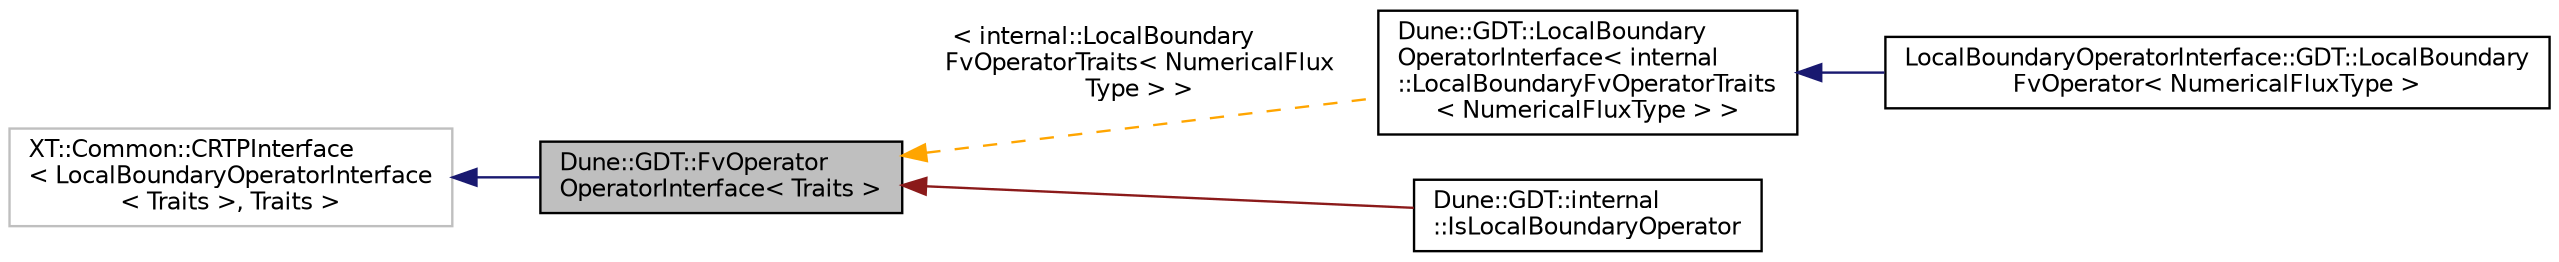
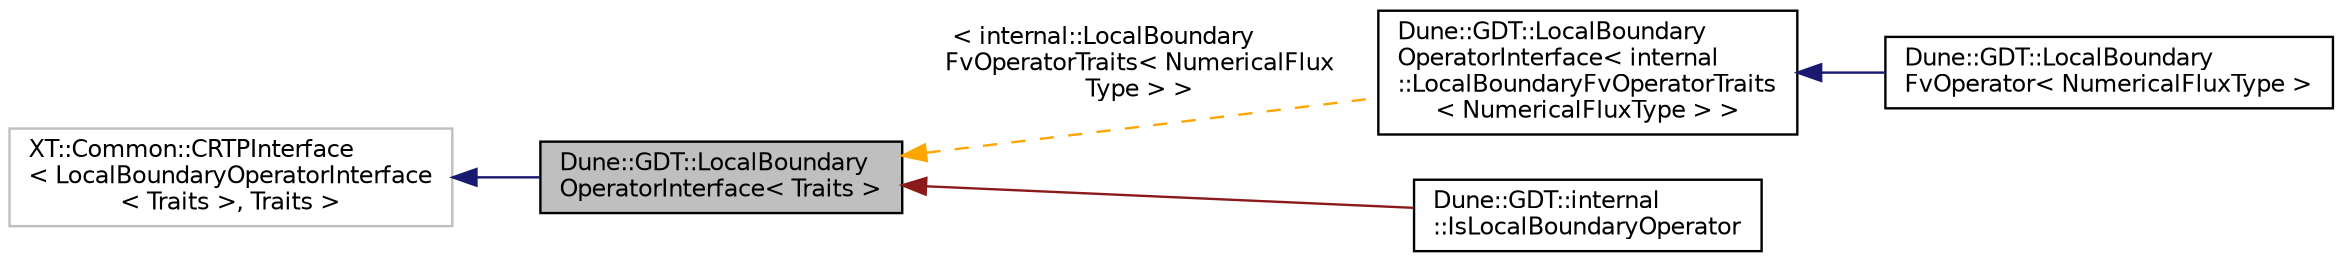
(2217, 73) -> (2109, 73)
(721, 177) -> (721, 177)
